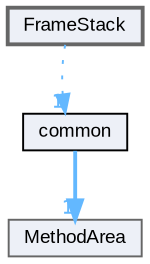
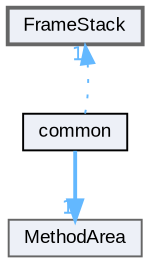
(62, 69) -> (88, 89)
